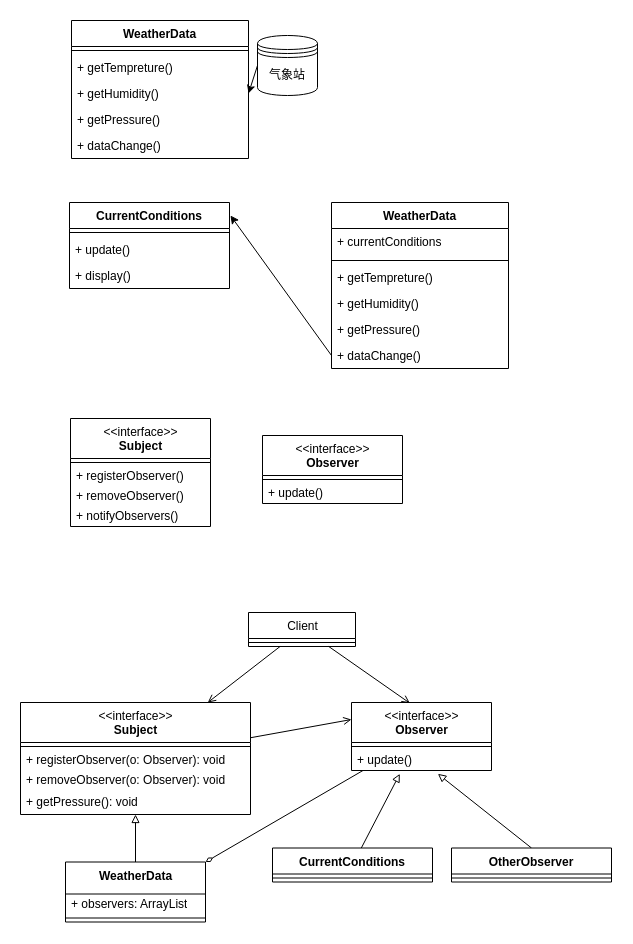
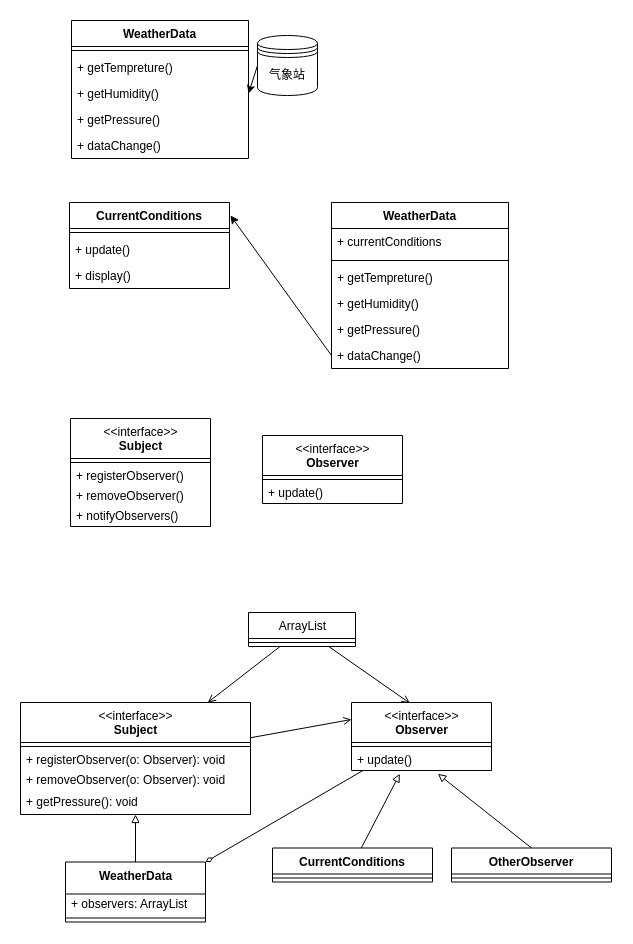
(303, 627) -> (303, 627)
